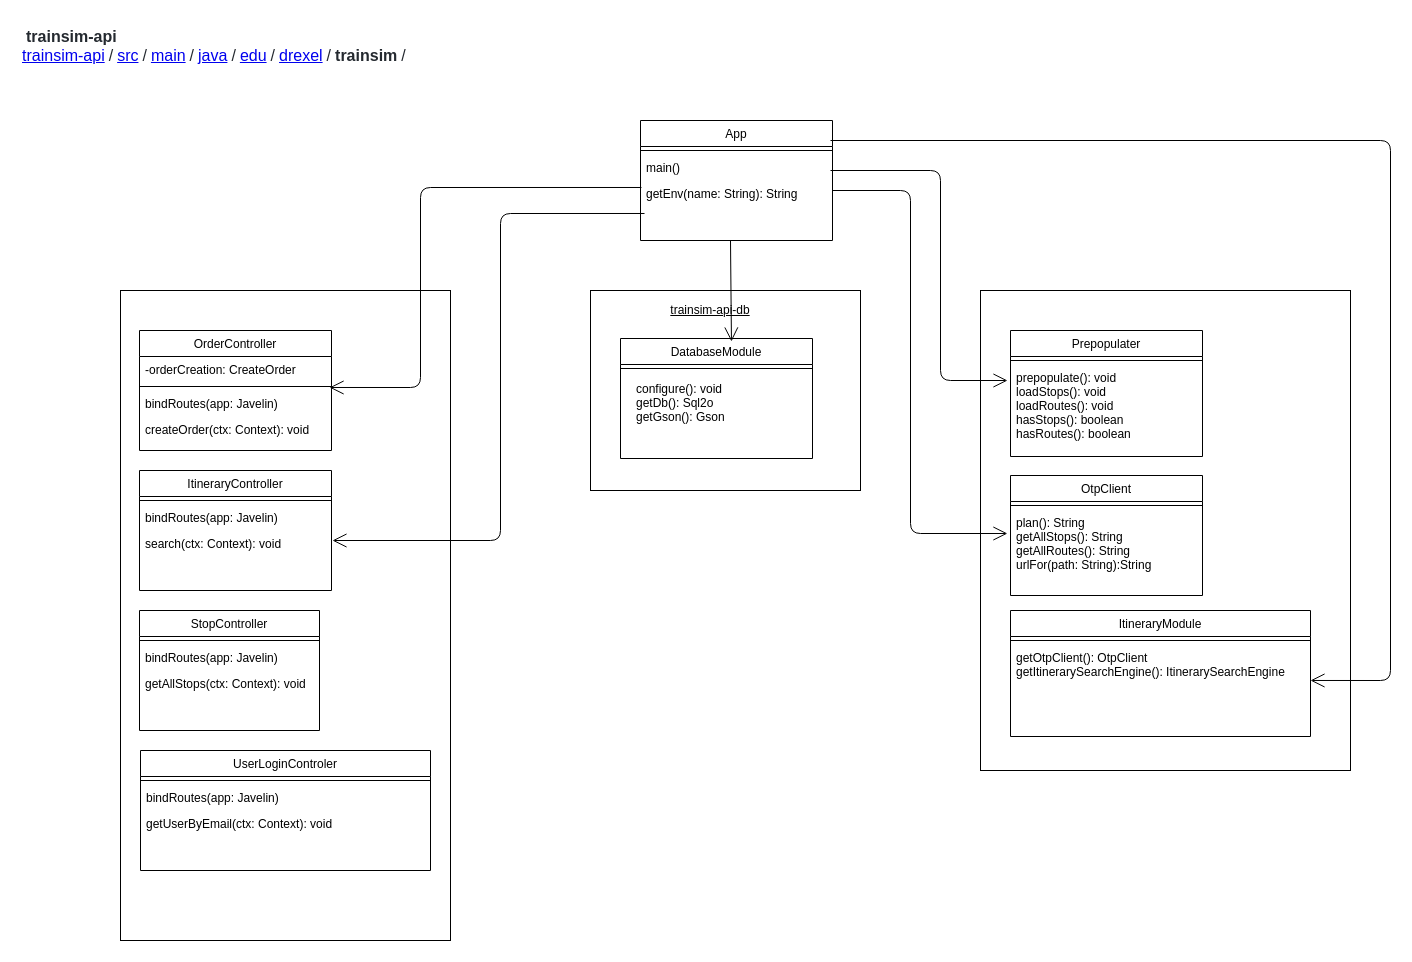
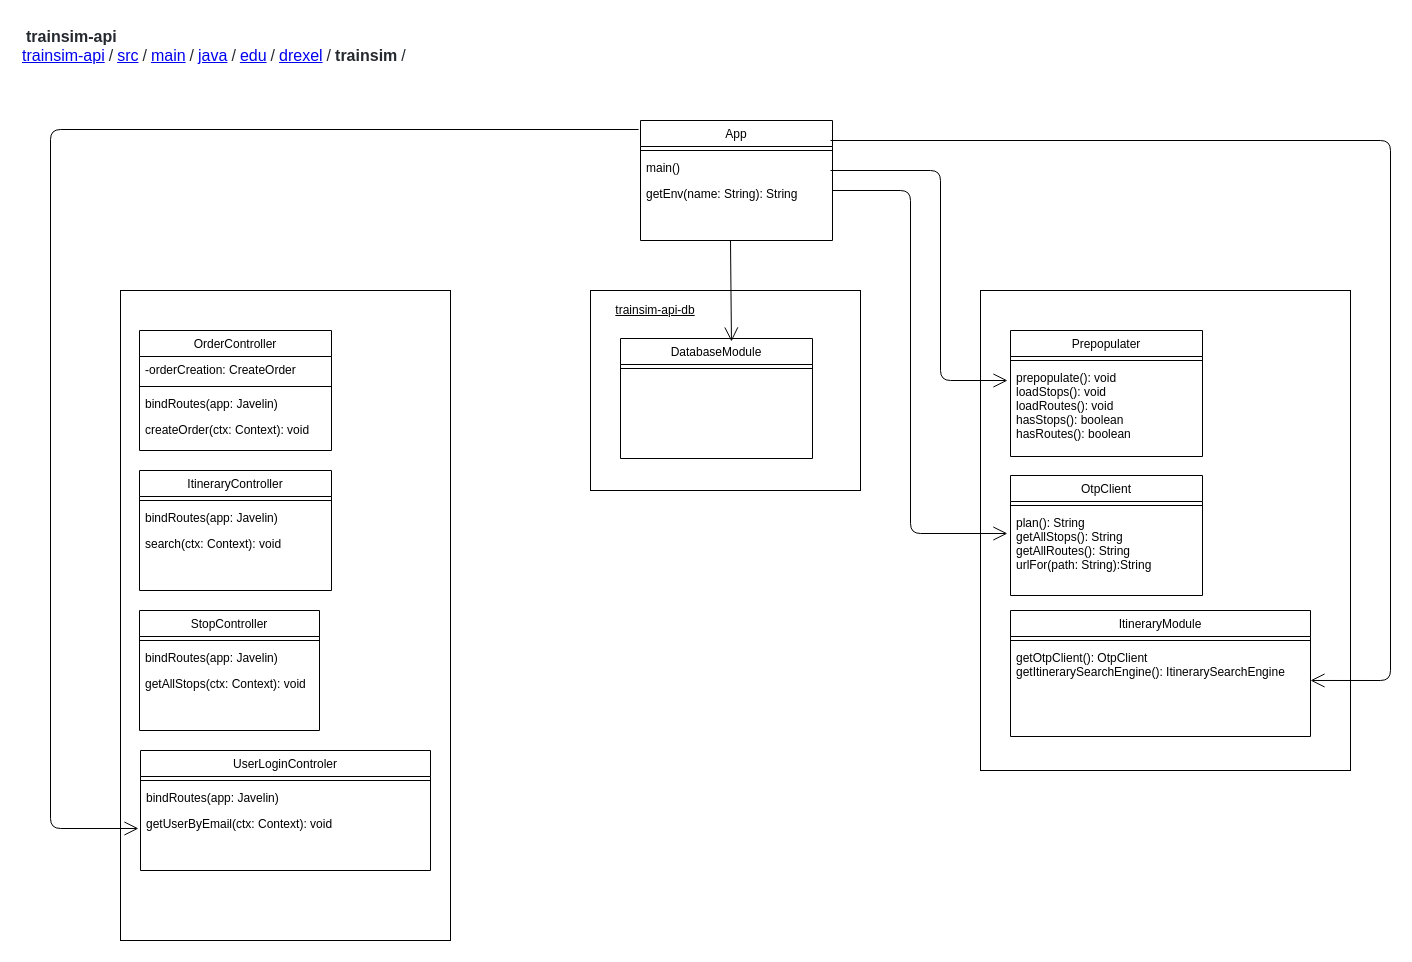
(421, 223) -> none
none -> (51, 228)
(711, 311) -> (656, 311)
(501, 388) -> none
(706, 411) -> none
